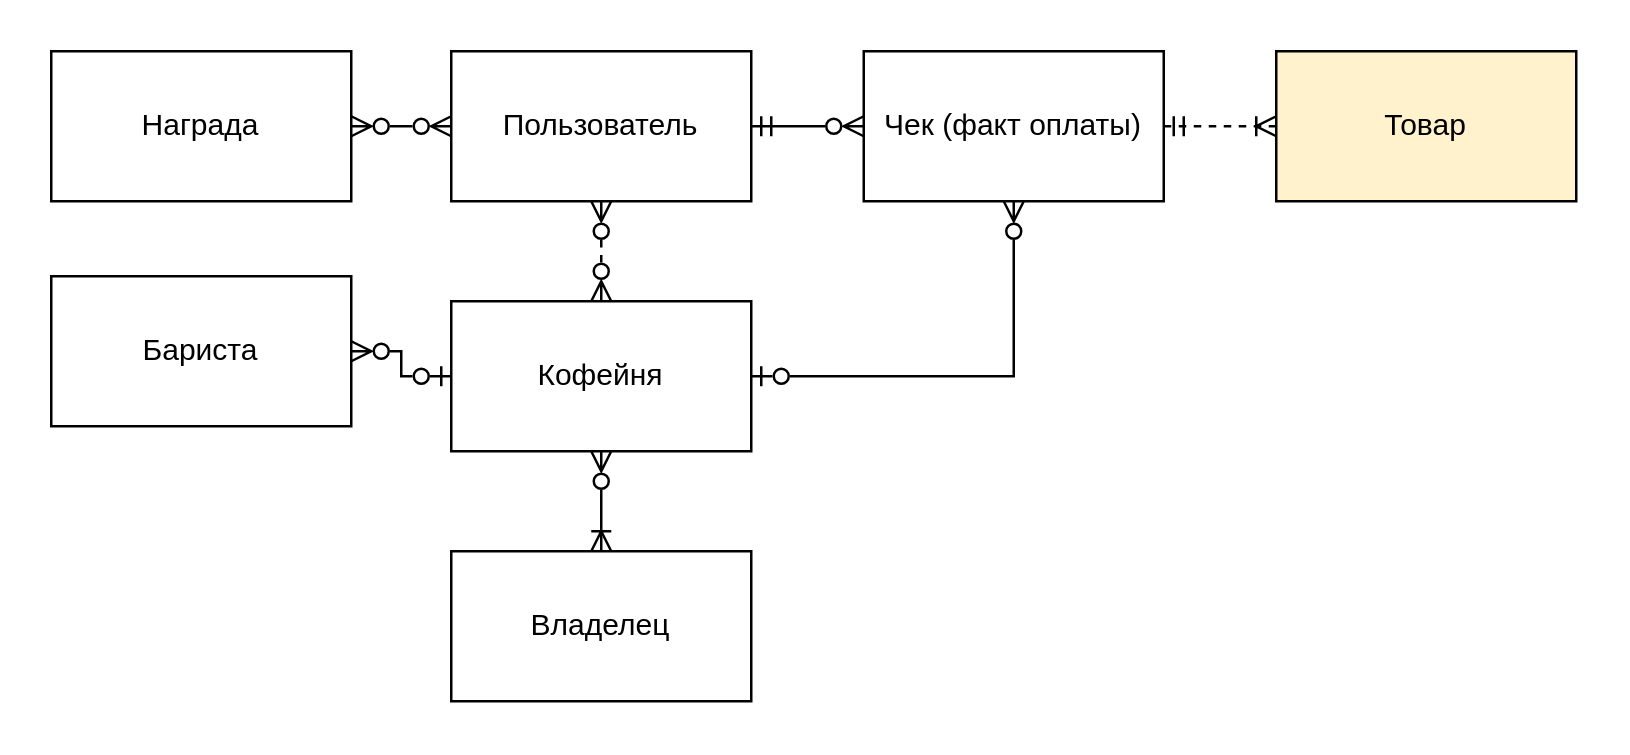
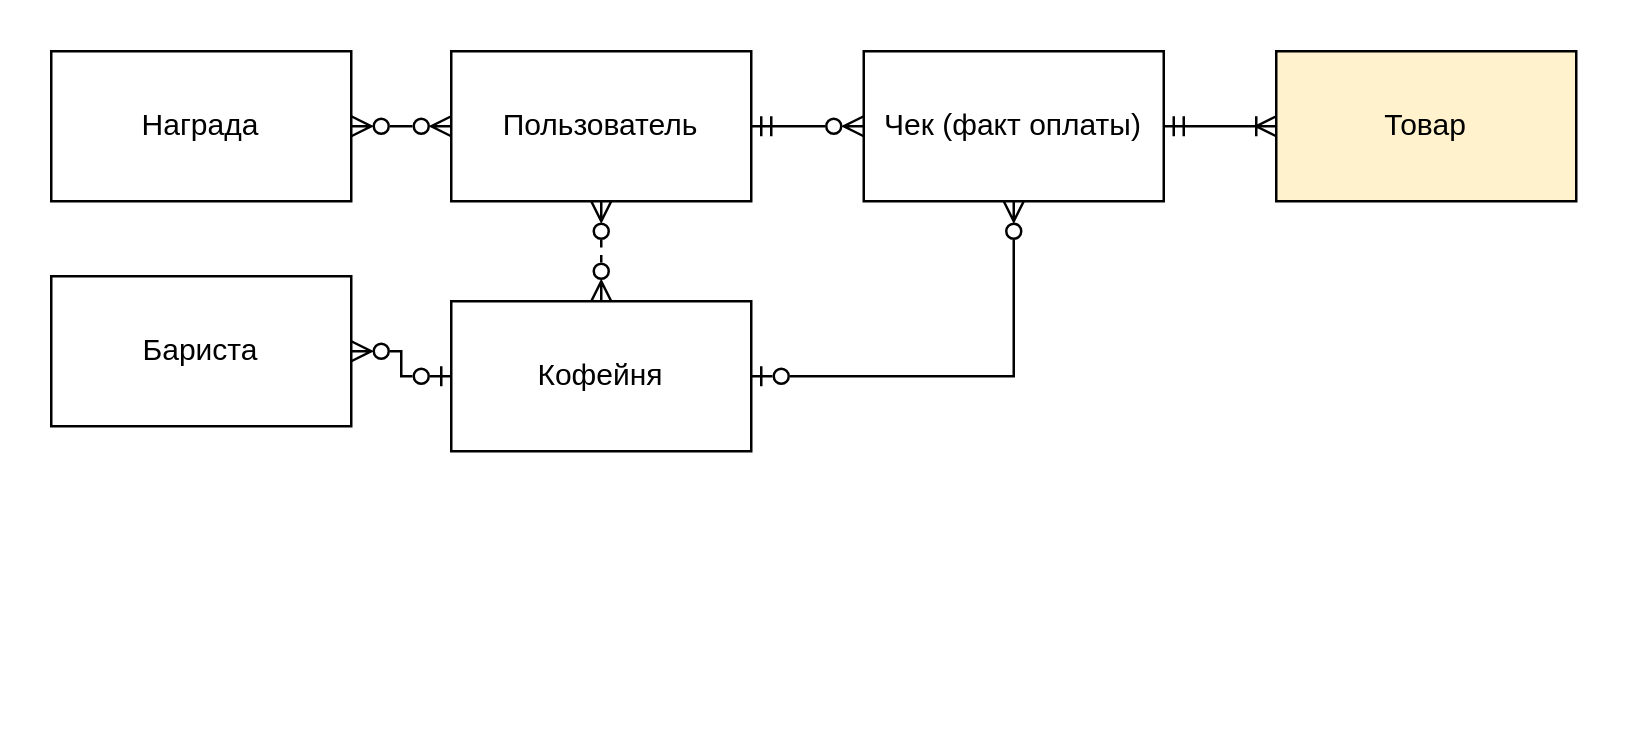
(1219, 126) -> (1219, 126)
(601, 521) -> none
(601, 626) -> none
